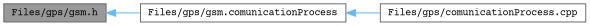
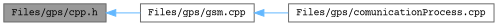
(55, 13) -> (55, 13)
(243, 13) -> (197, 13)
